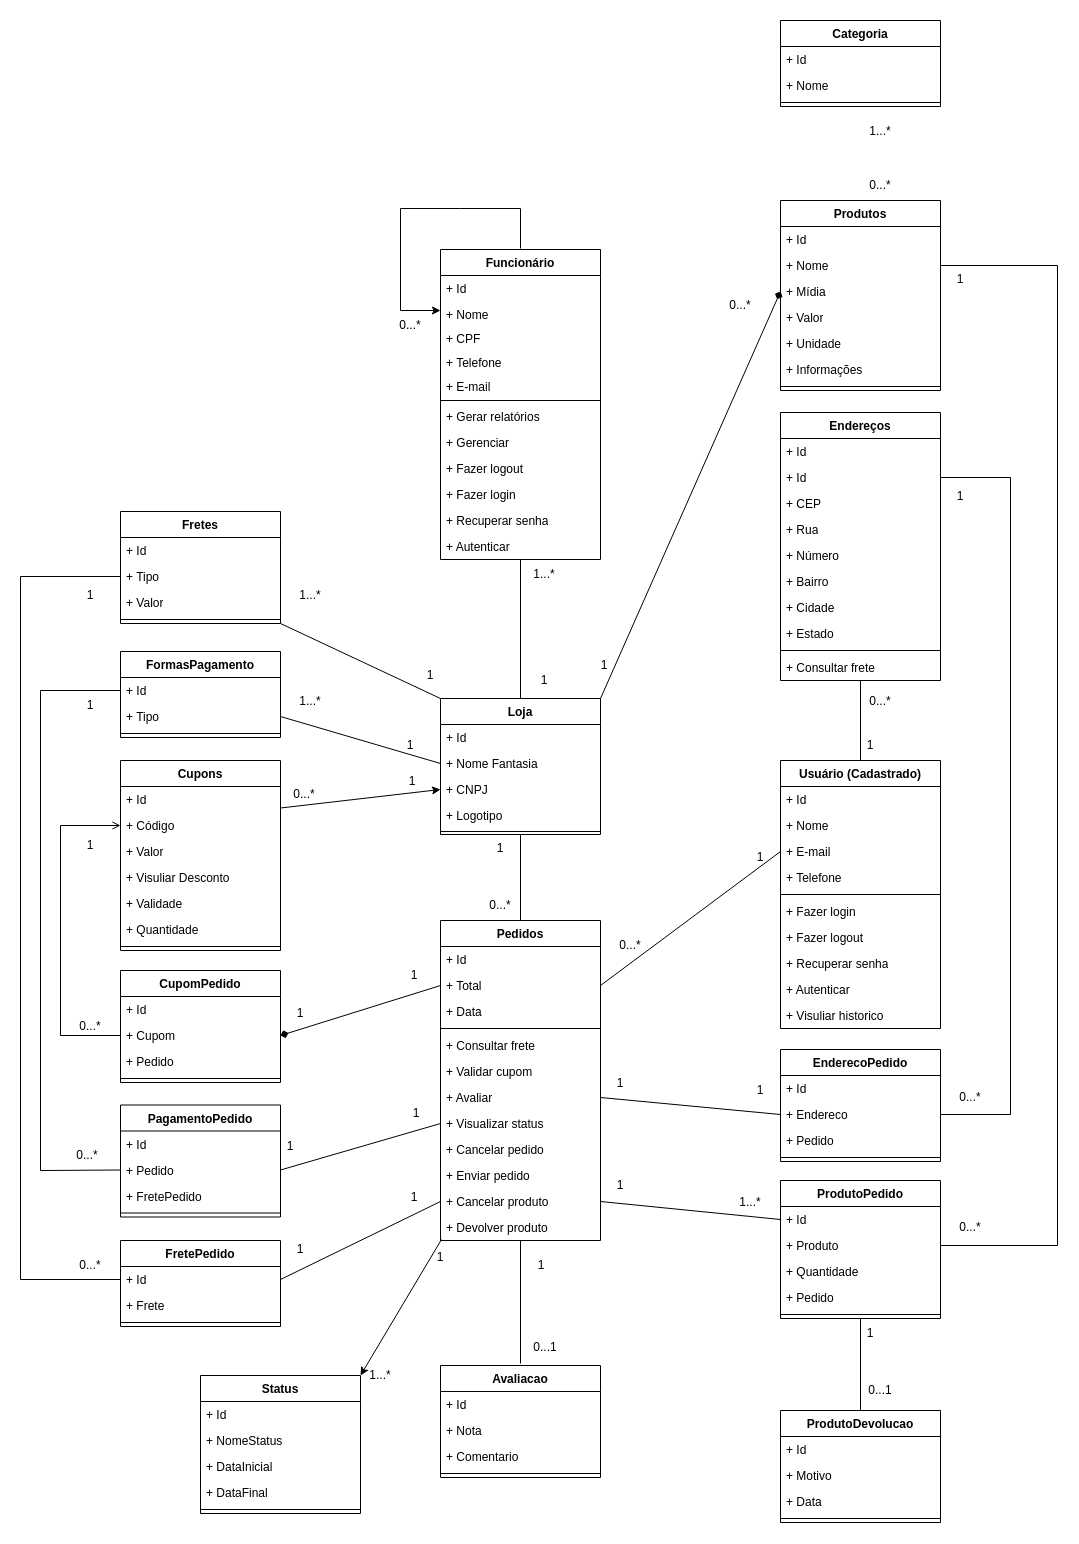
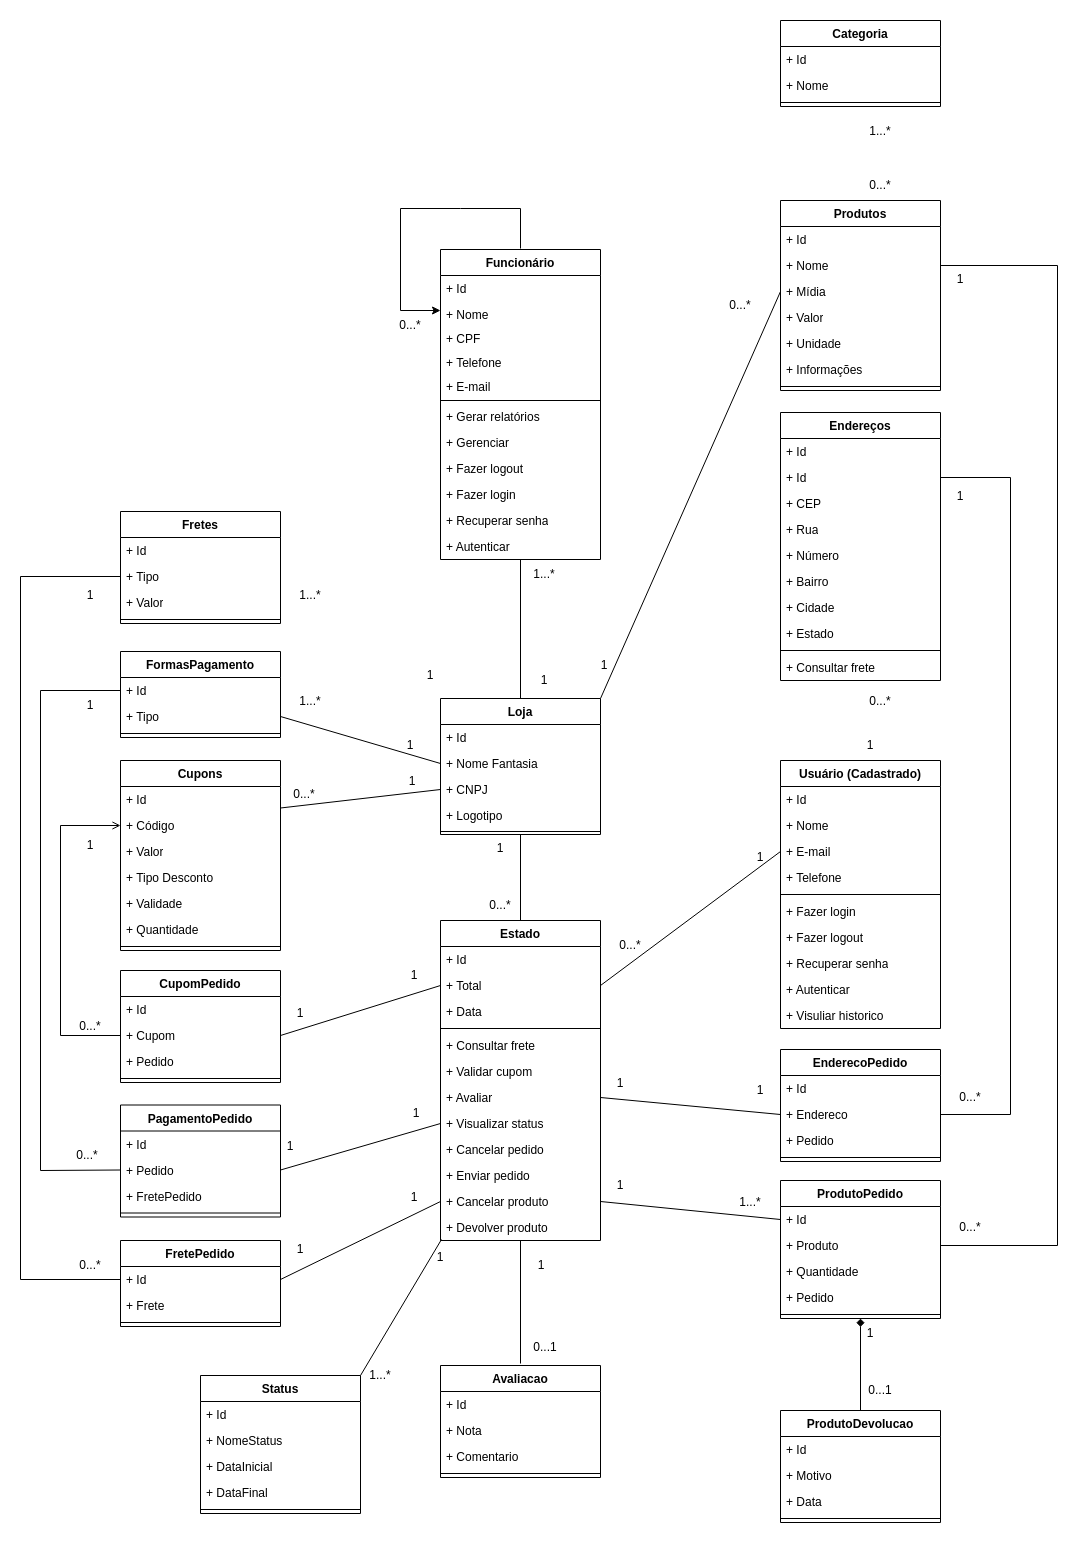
(777, 299) -> (778, 298)
(361, 661) -> none
(861, 722) -> none
(432, 790) -> (434, 790)
(183, 879) -> (172, 879)
(521, 935) -> (521, 935)
(289, 1033) -> (286, 1034)
(861, 1324) -> (861, 1327)
(365, 1368) -> (363, 1371)
